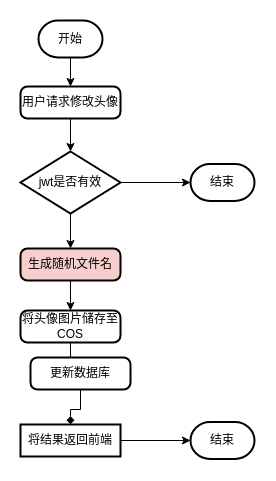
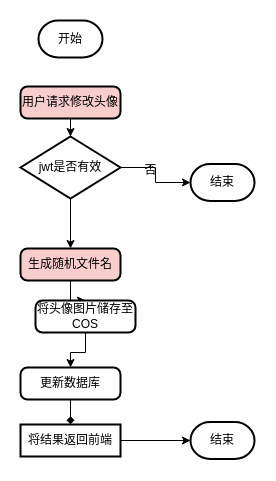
(71, 76) -> none
(71, 103) -> (71, 103)
none -> (151, 171)
(71, 183) -> (71, 168)
(71, 327) -> (86, 317)
(81, 374) -> (71, 384)
